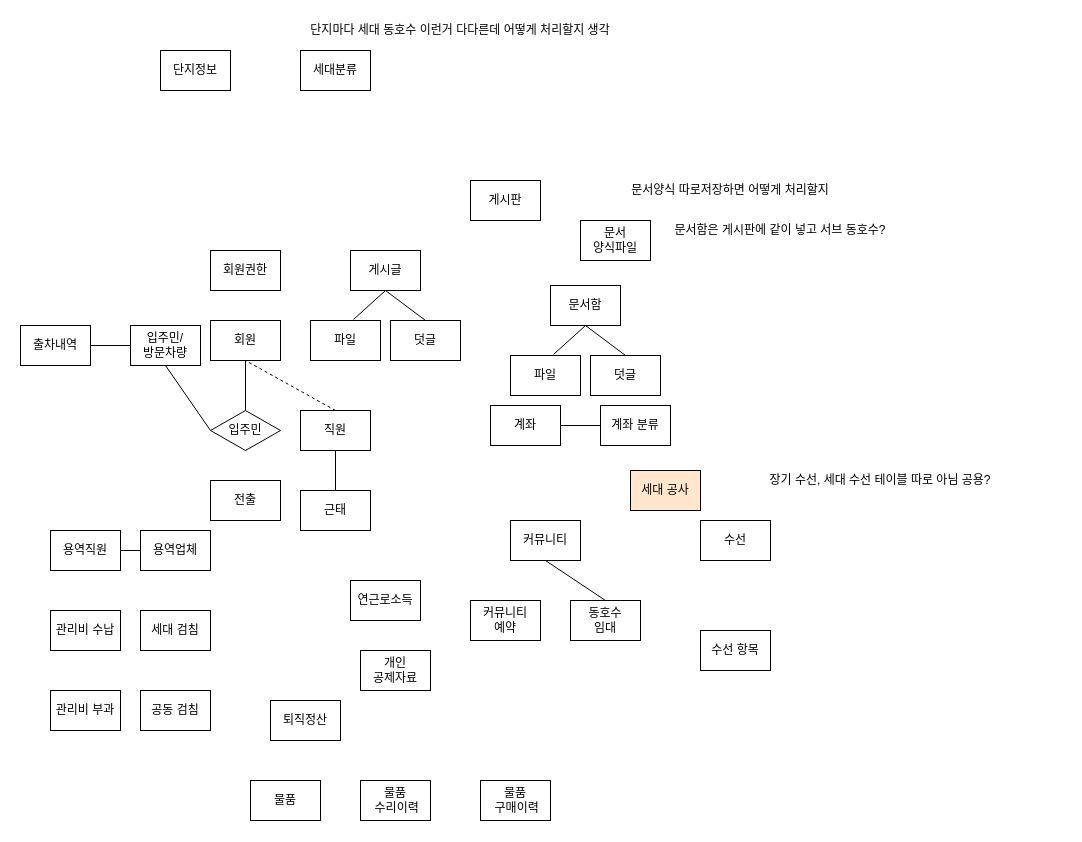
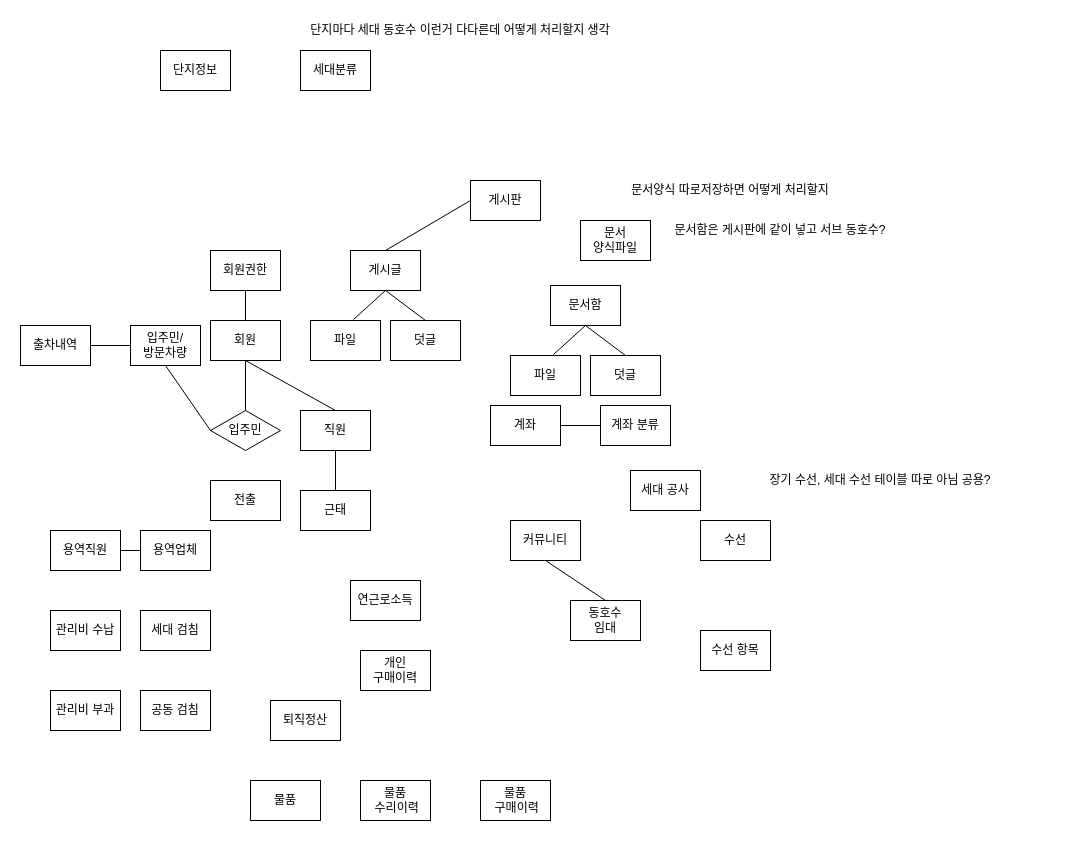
none -> (428, 226)
none -> (246, 306)
(291, 386) -> (291, 386)
(666, 491) -> (666, 491)
(506, 621) -> none
(396, 671) -> (396, 671)
